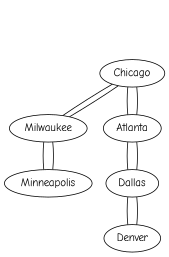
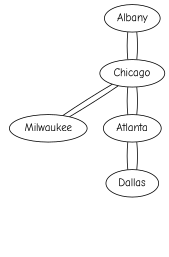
none -> (132, 18)
(48, 183) -> none
(132, 238) -> none
